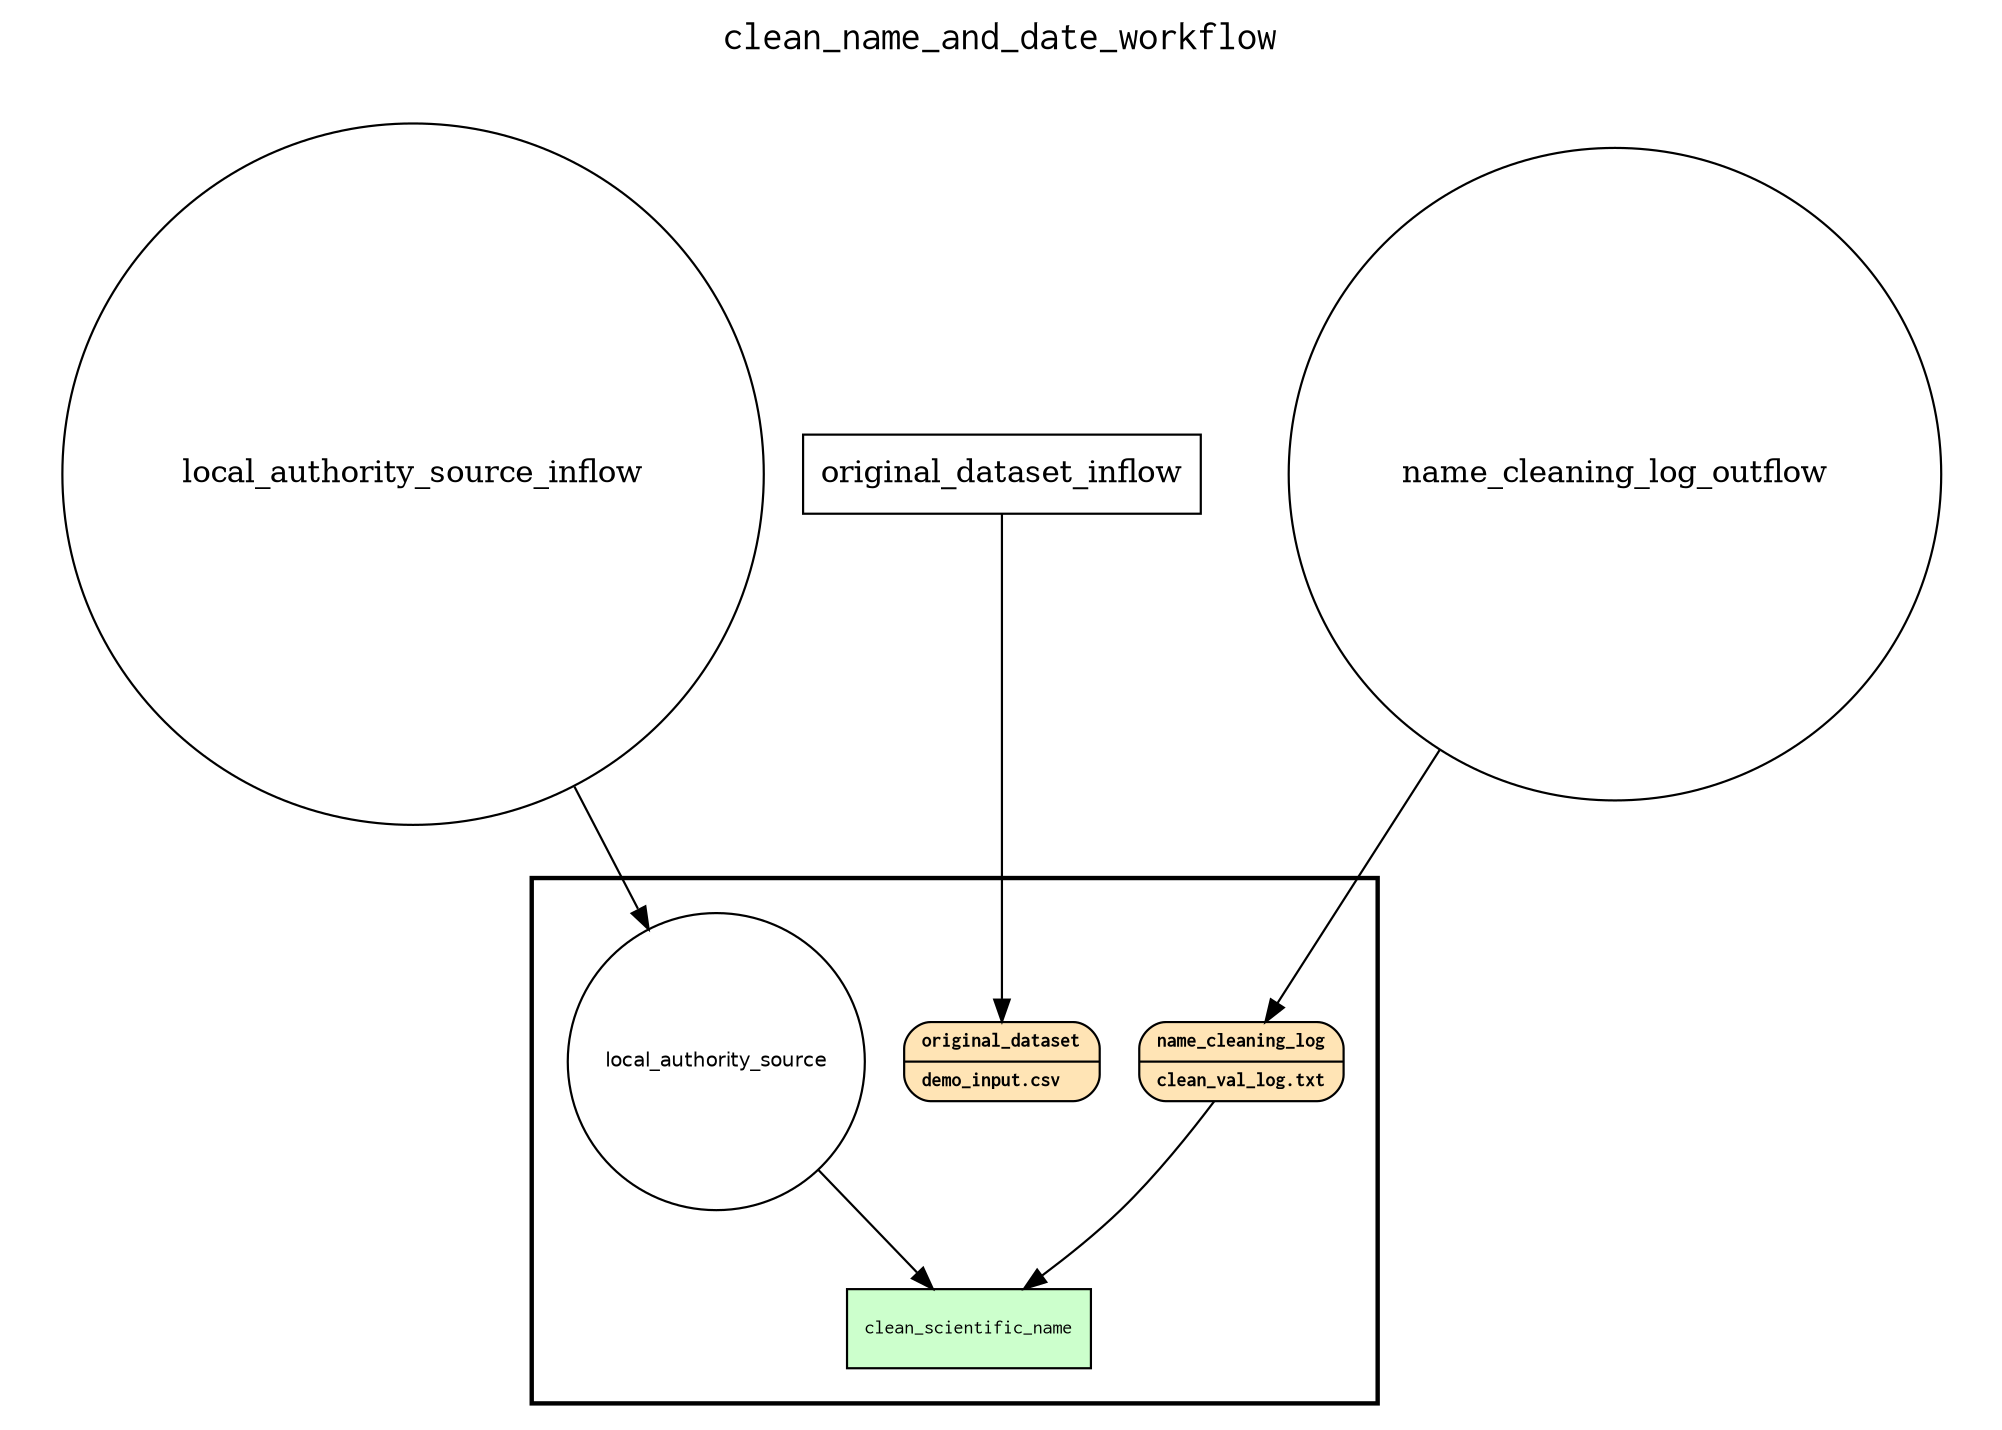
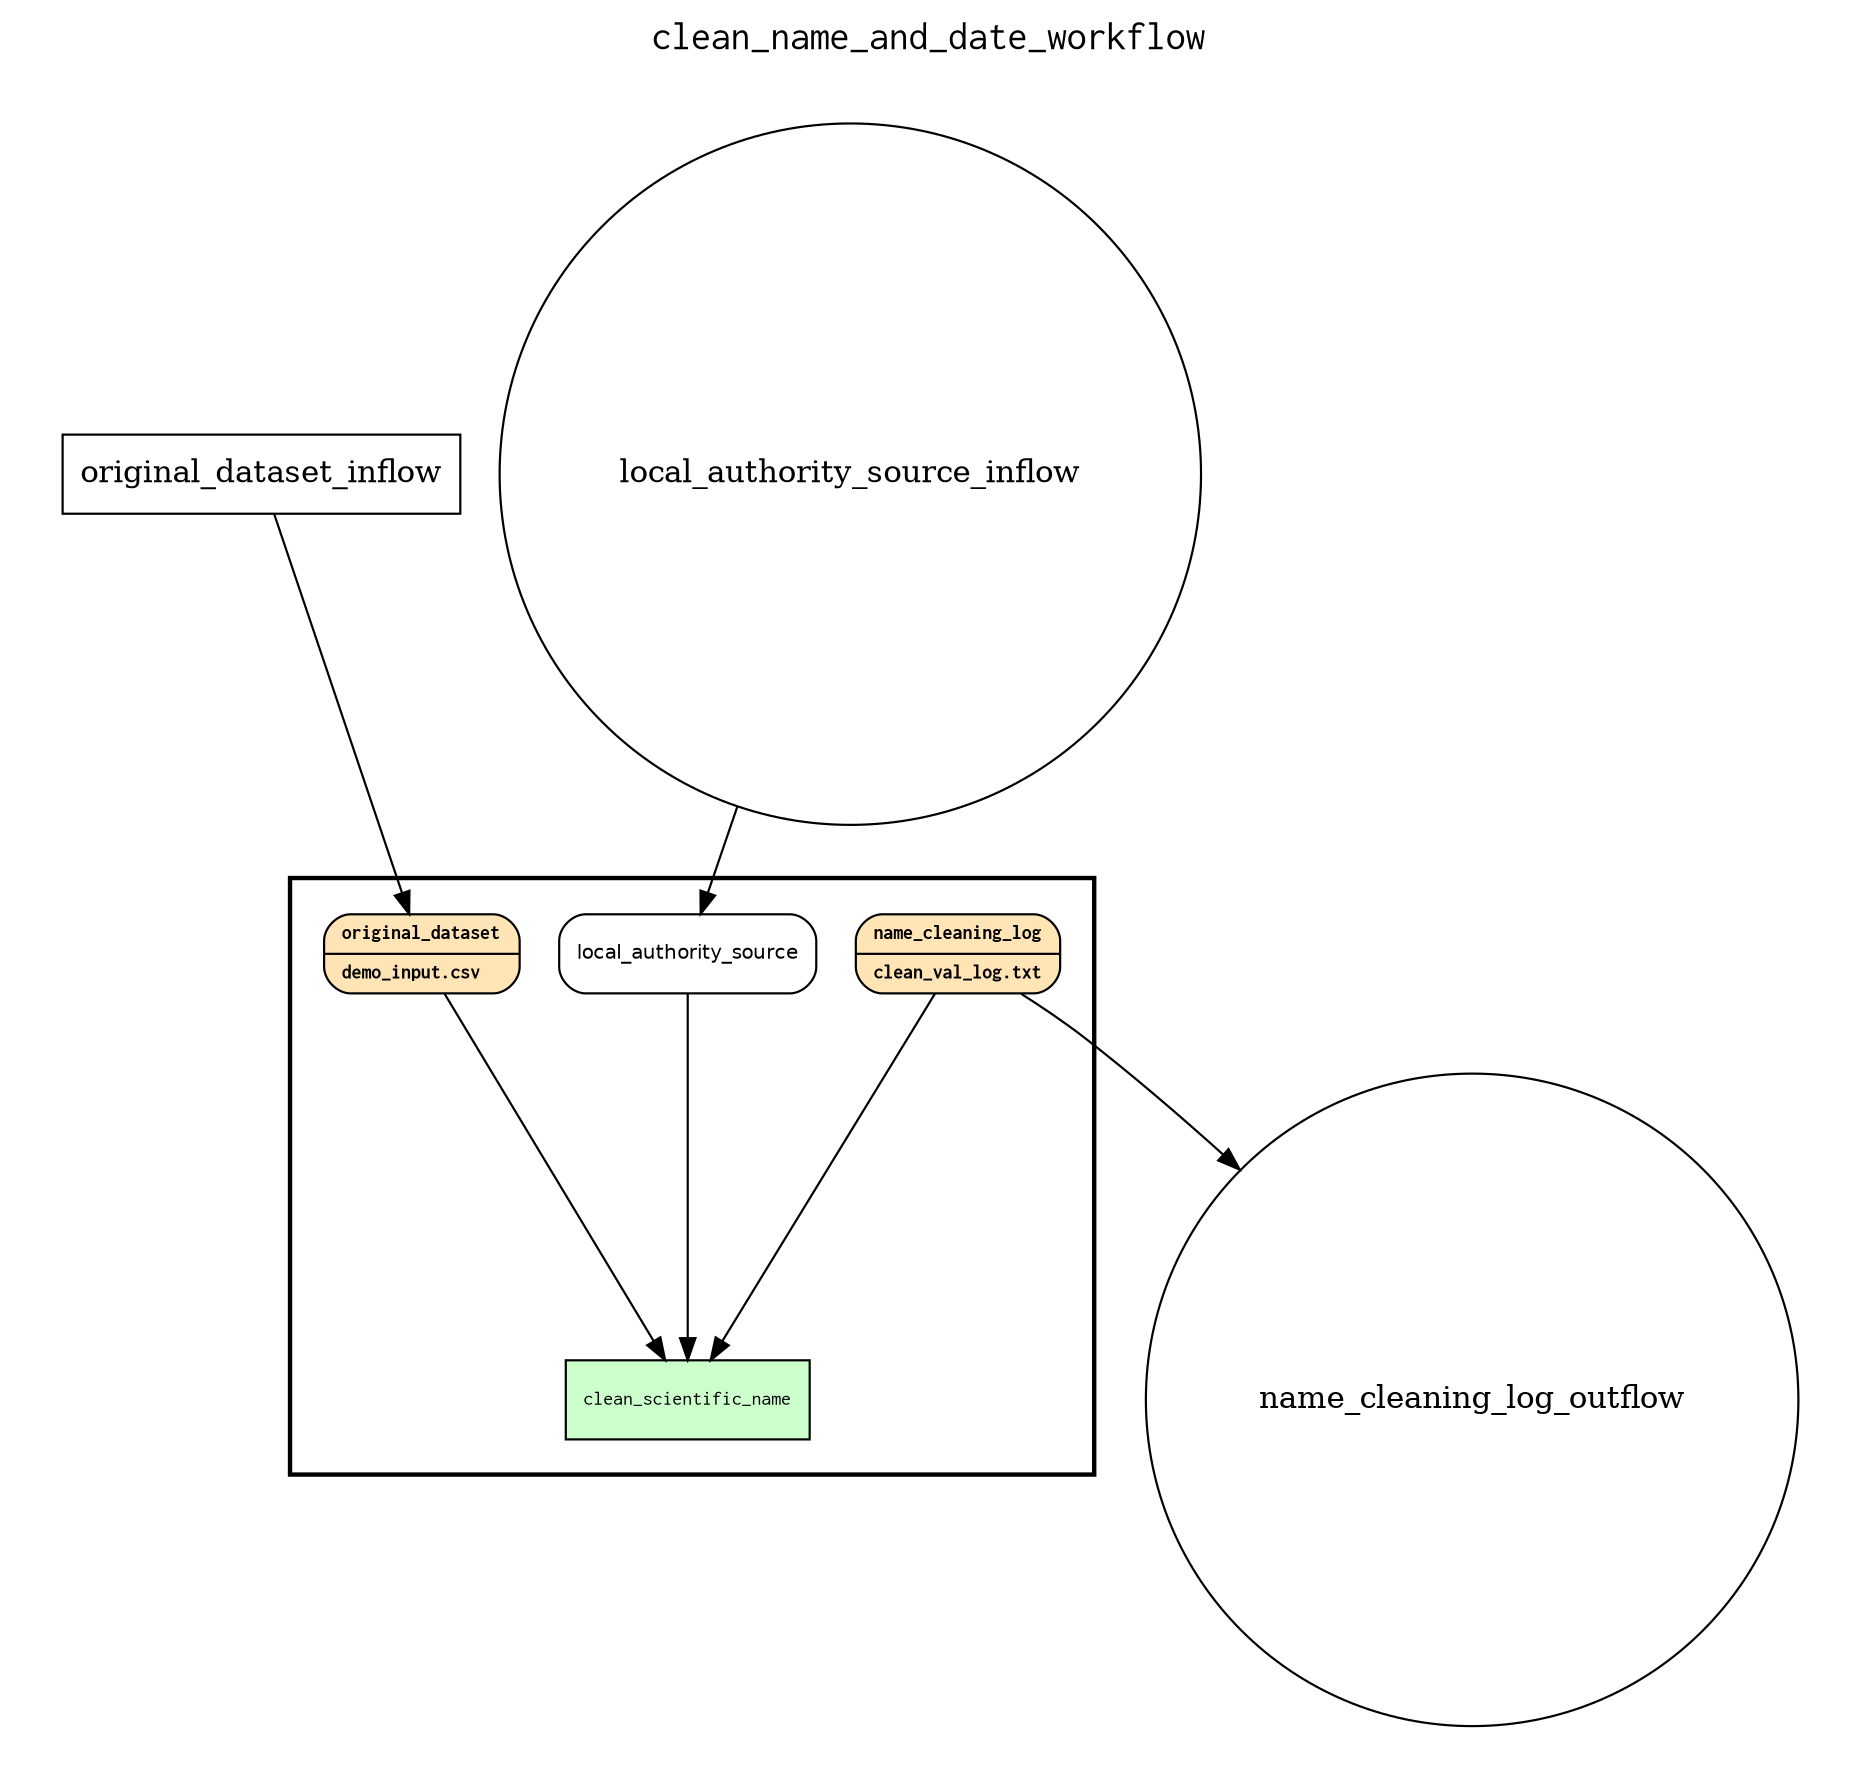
(1367, 864) -> (1145, 1087)
(716, 1062) -> (688, 954)
none -> (549, 1167)
